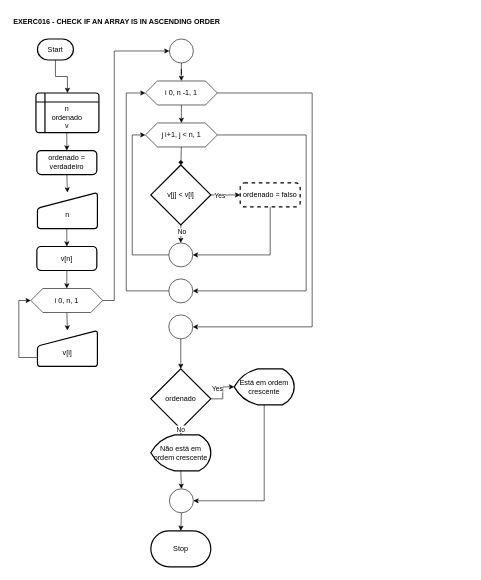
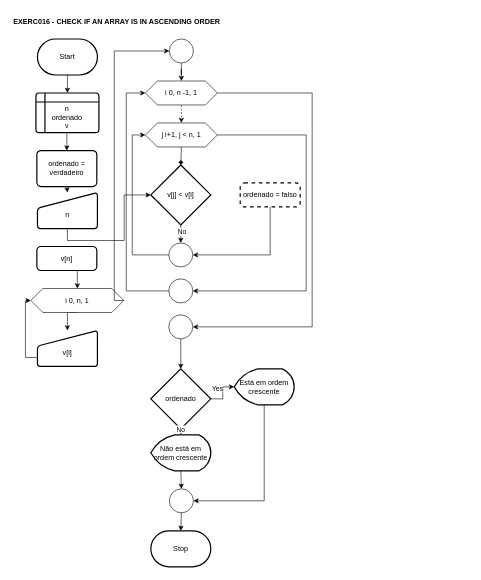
(55, 49) -> (67, 57)
(181, 112) -> (181, 112)
(67, 162) -> (67, 168)
(224, 195) -> none
(67, 240) -> (96, 240)
(67, 300) -> (77, 300)
